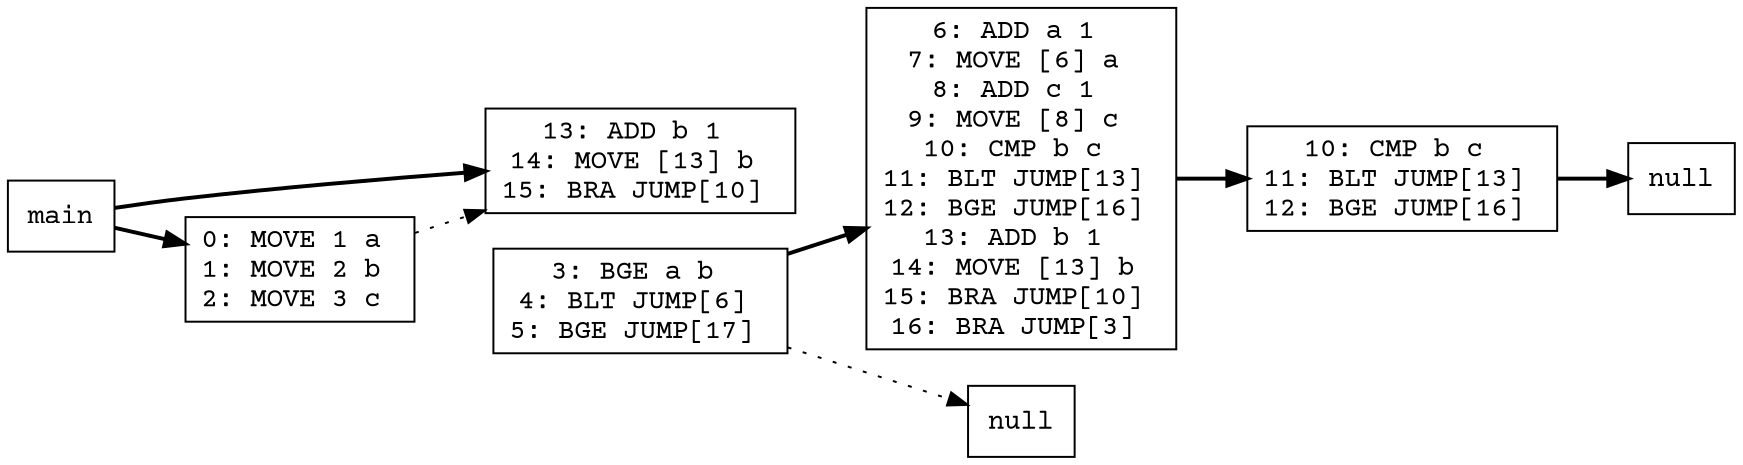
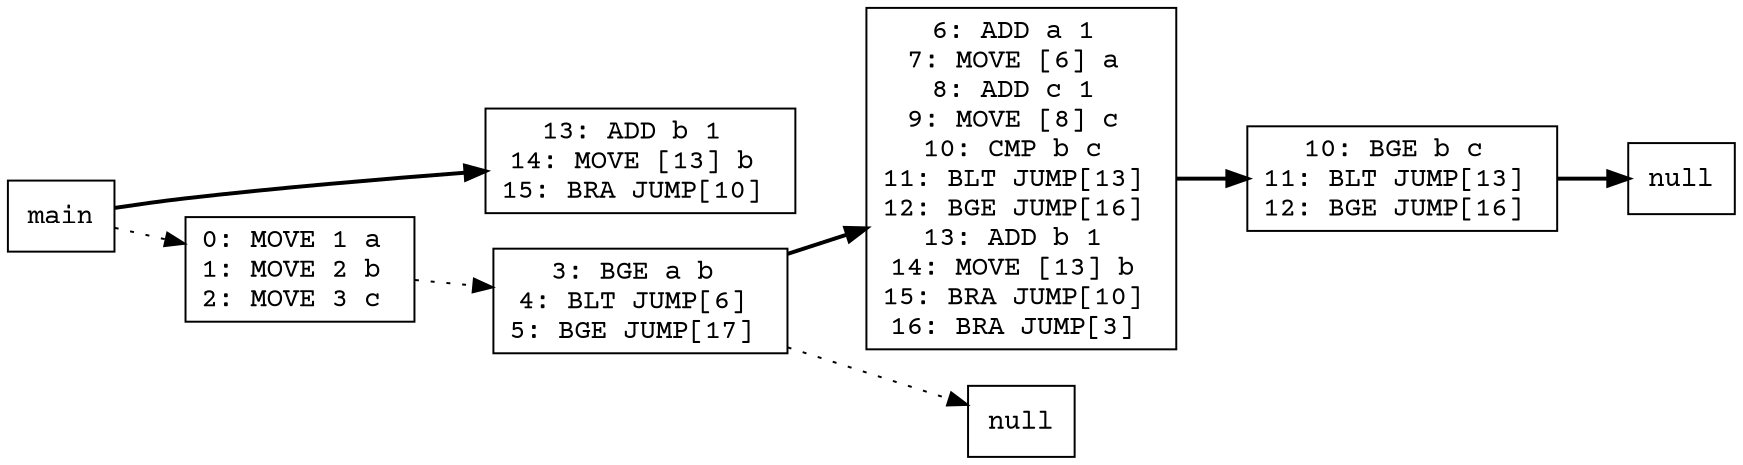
(1402, 179) -> (1402, 179)
(441, 225) -> (444, 283)
(140, 234) -> (140, 234)
